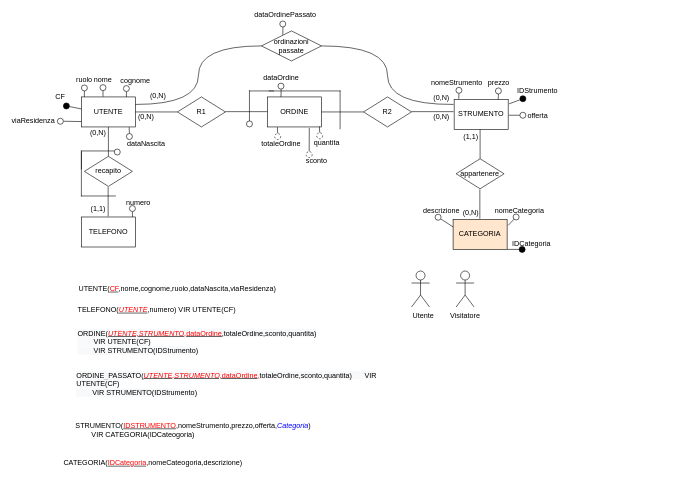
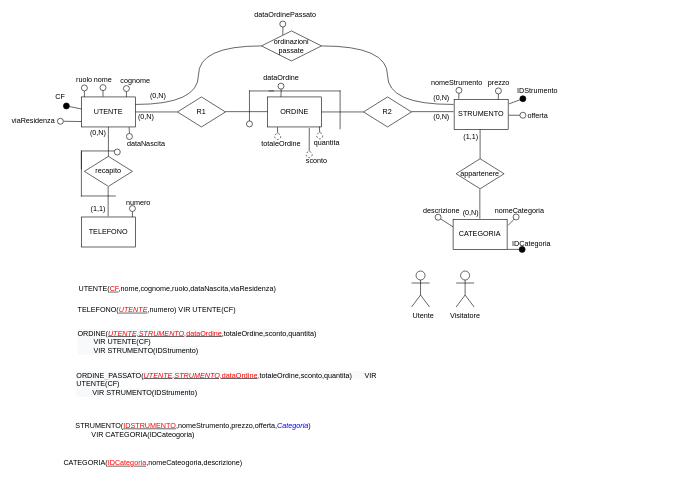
(480, 234) -> (480, 234)
